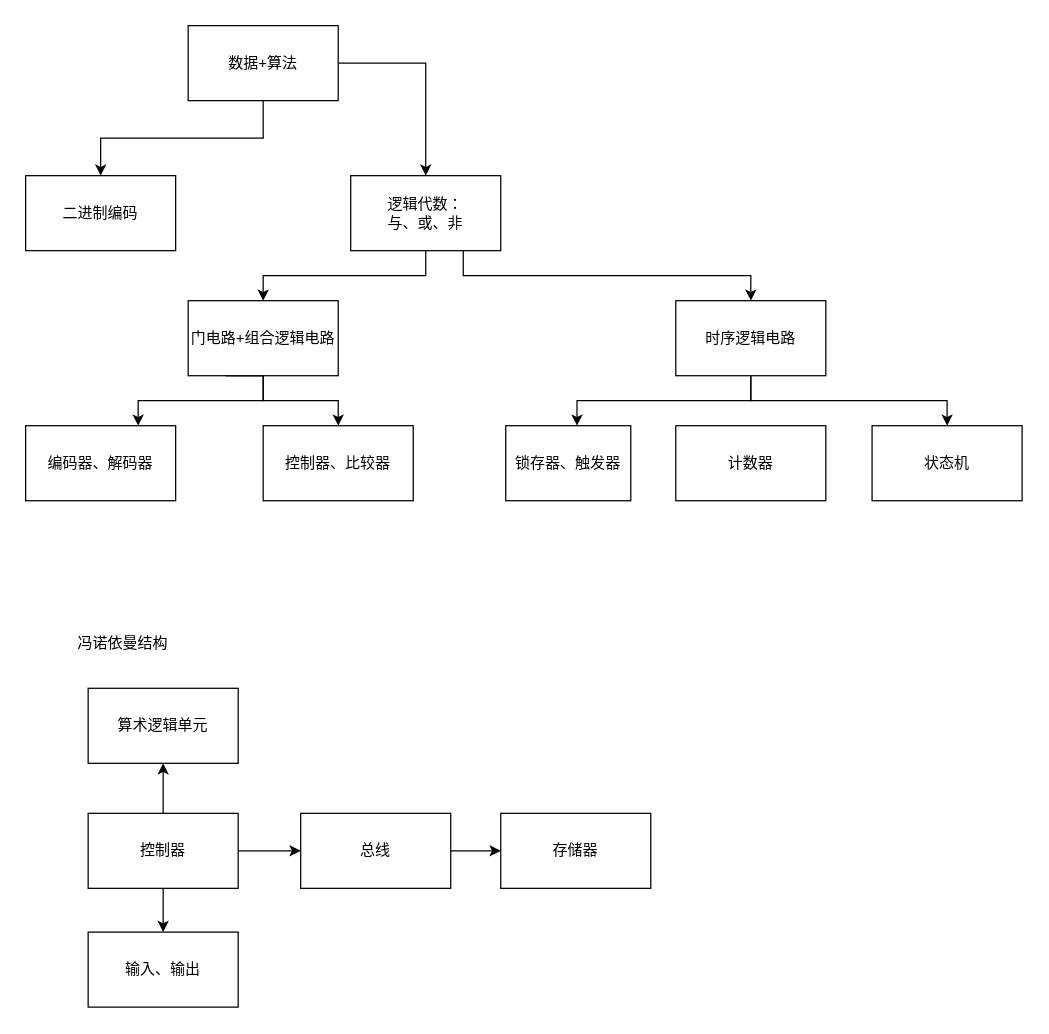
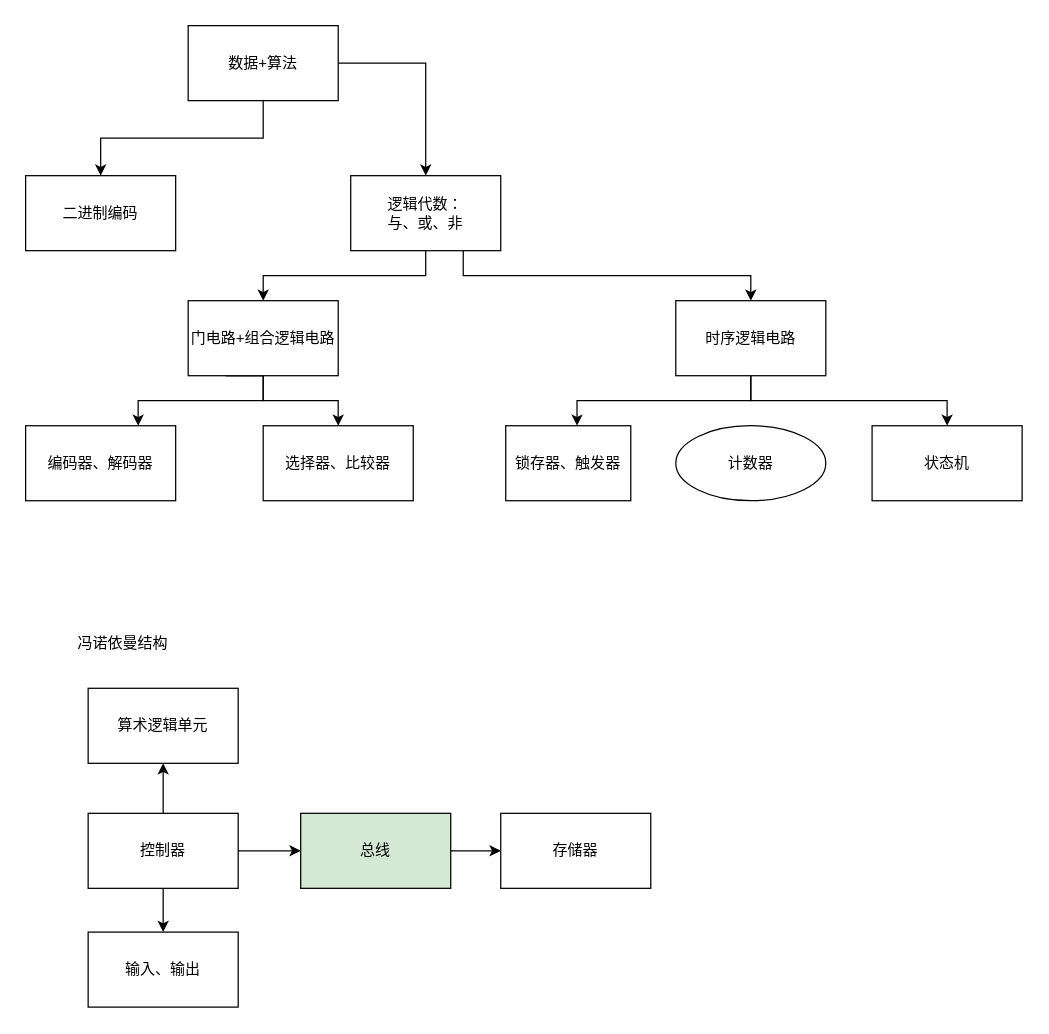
(338, 463) -> (338, 463)
(751, 463) -> (751, 463)
(376, 851) -> (376, 851)
